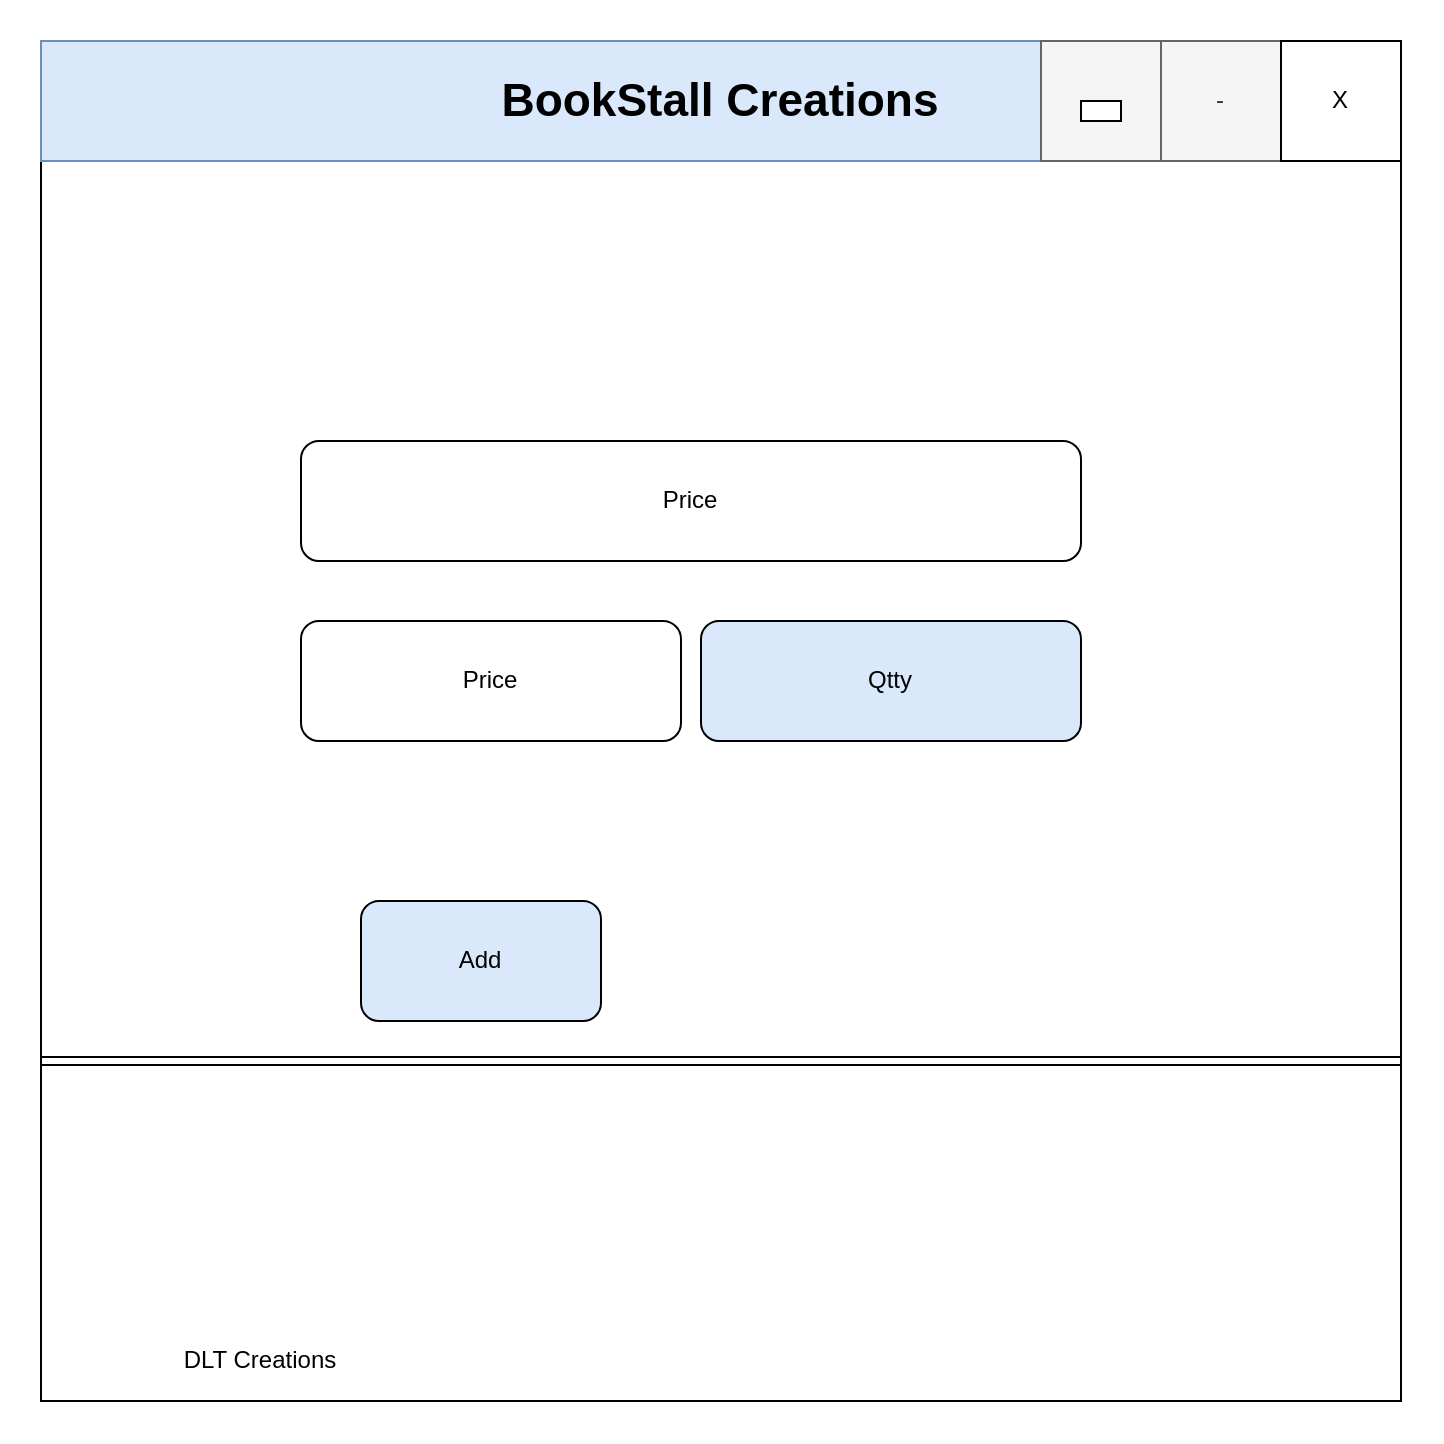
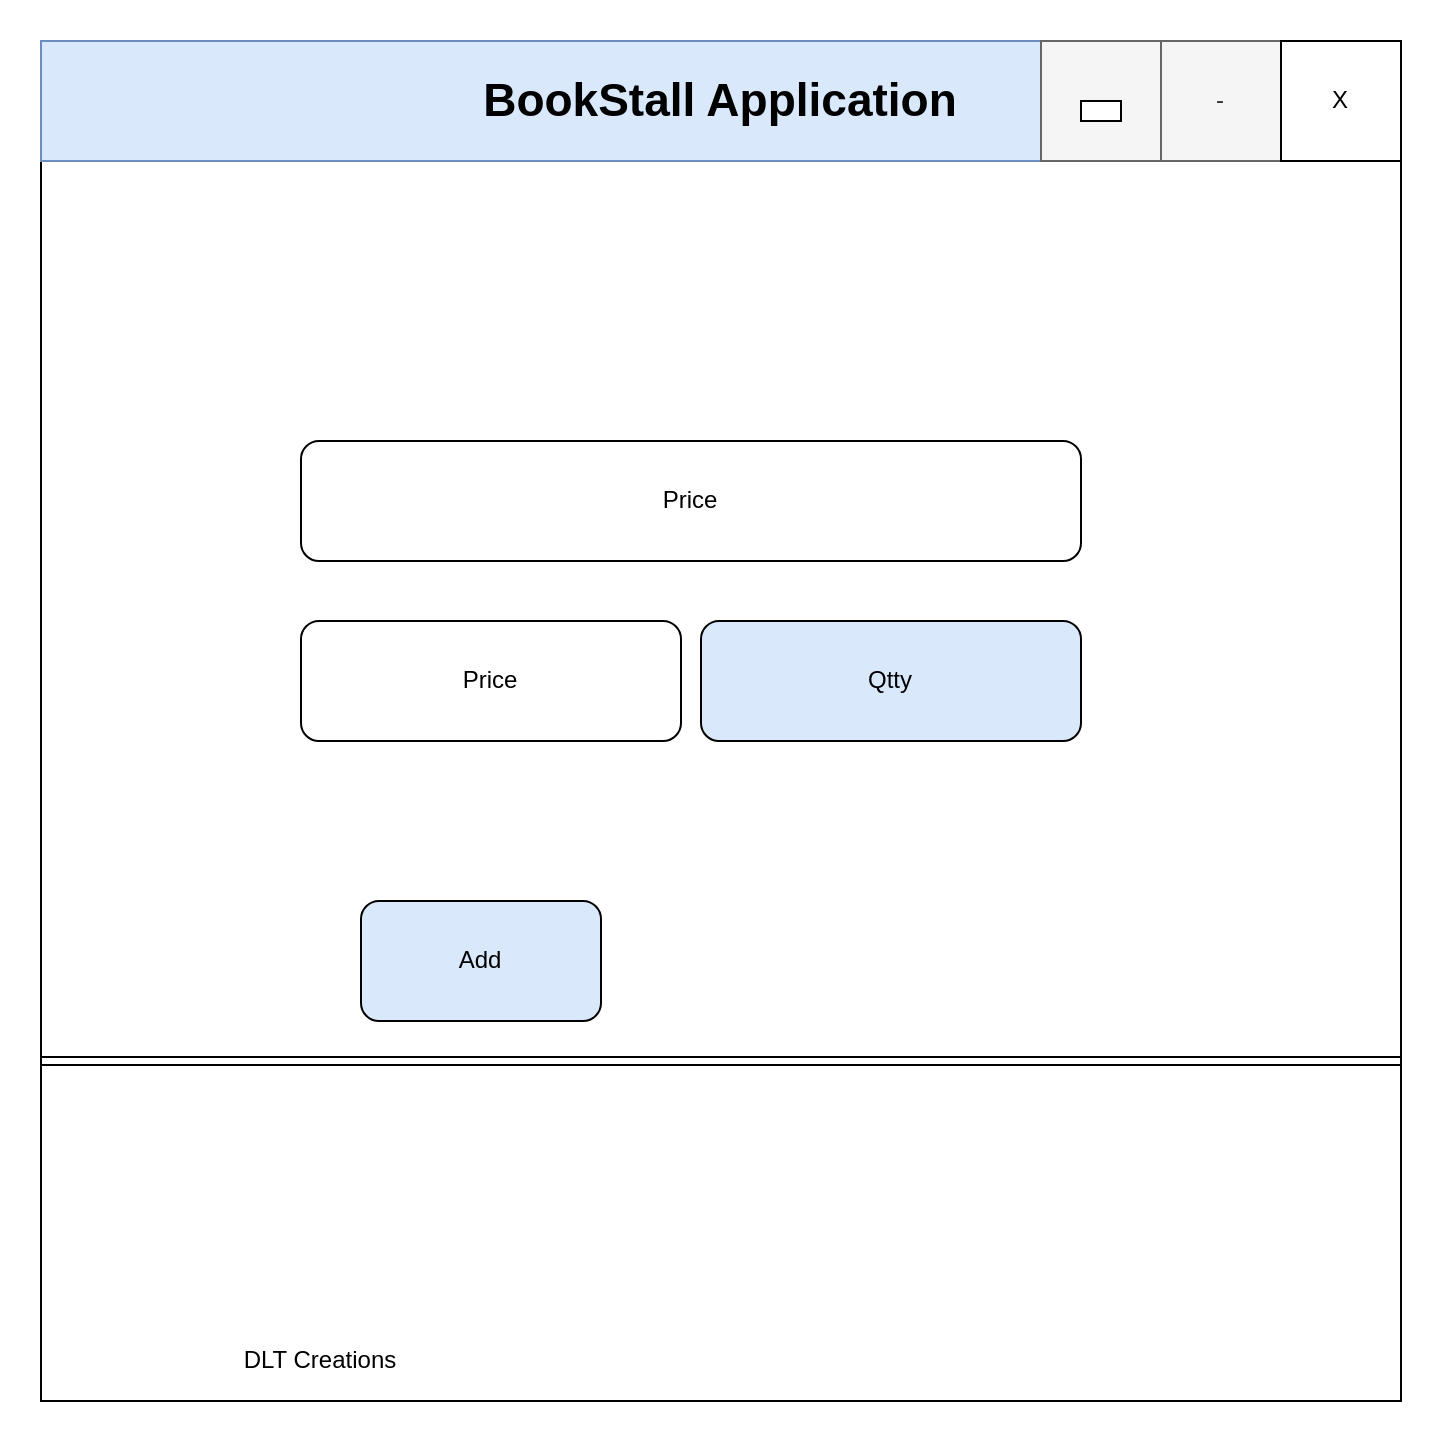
(721, 101) -> (721, 101)
(261, 1361) -> (321, 1361)
